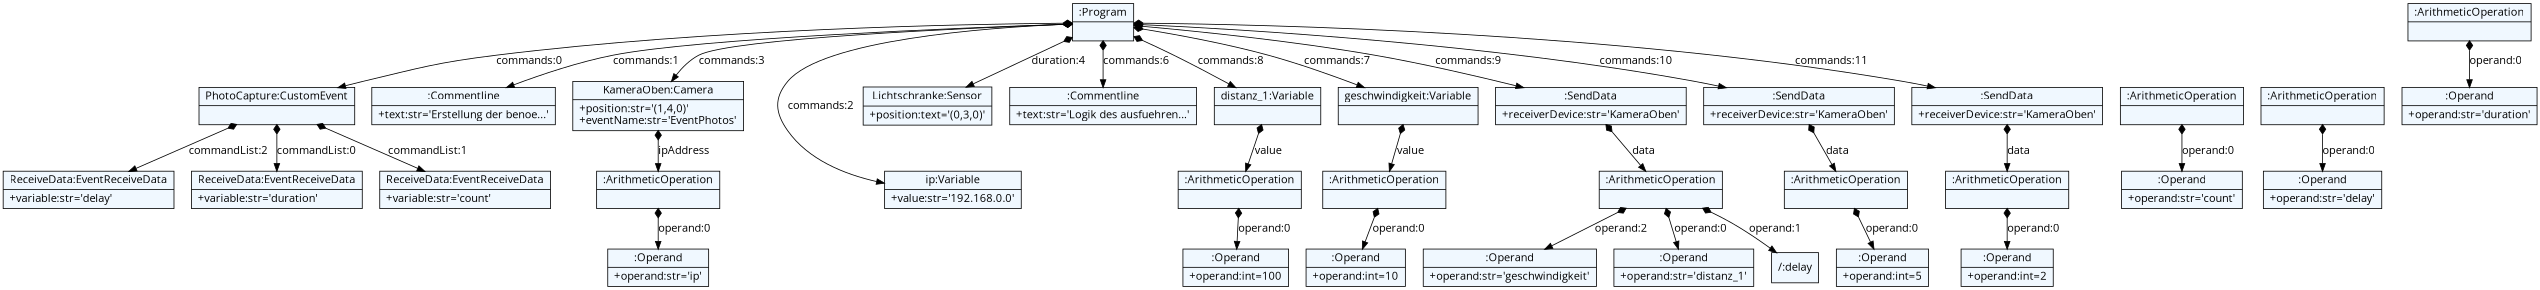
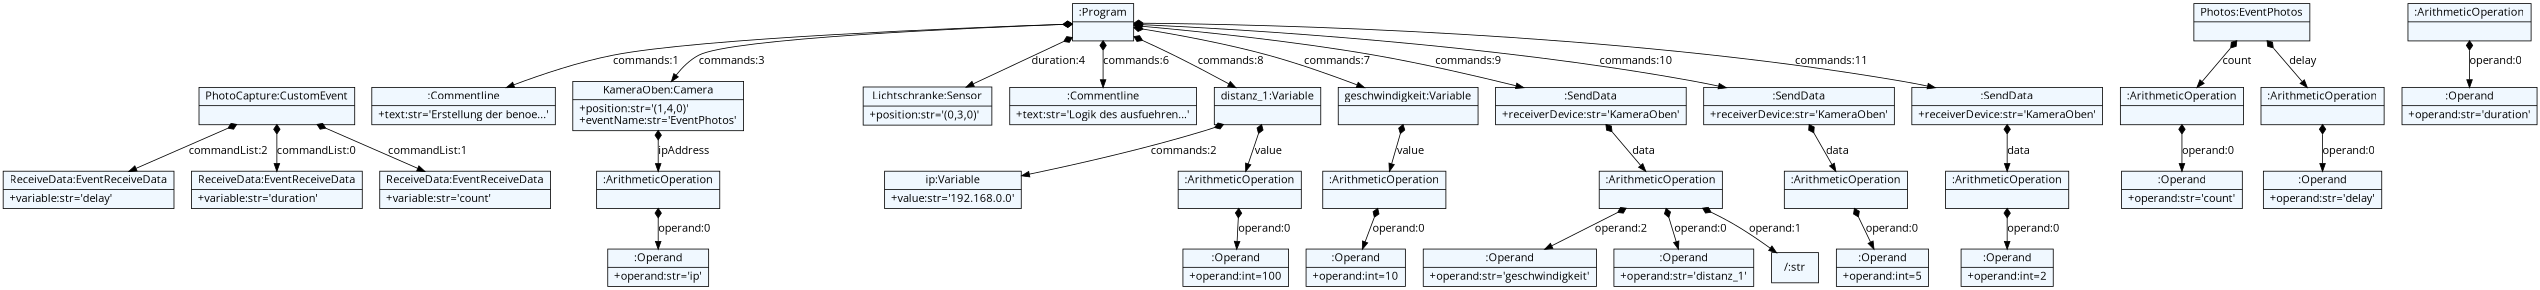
none -> (2252, 22)
(702, 36) -> none
(843, 53) -> (1122, 153)
(928, 115) -> (925, 115)
(1795, 268) -> (1795, 268)
